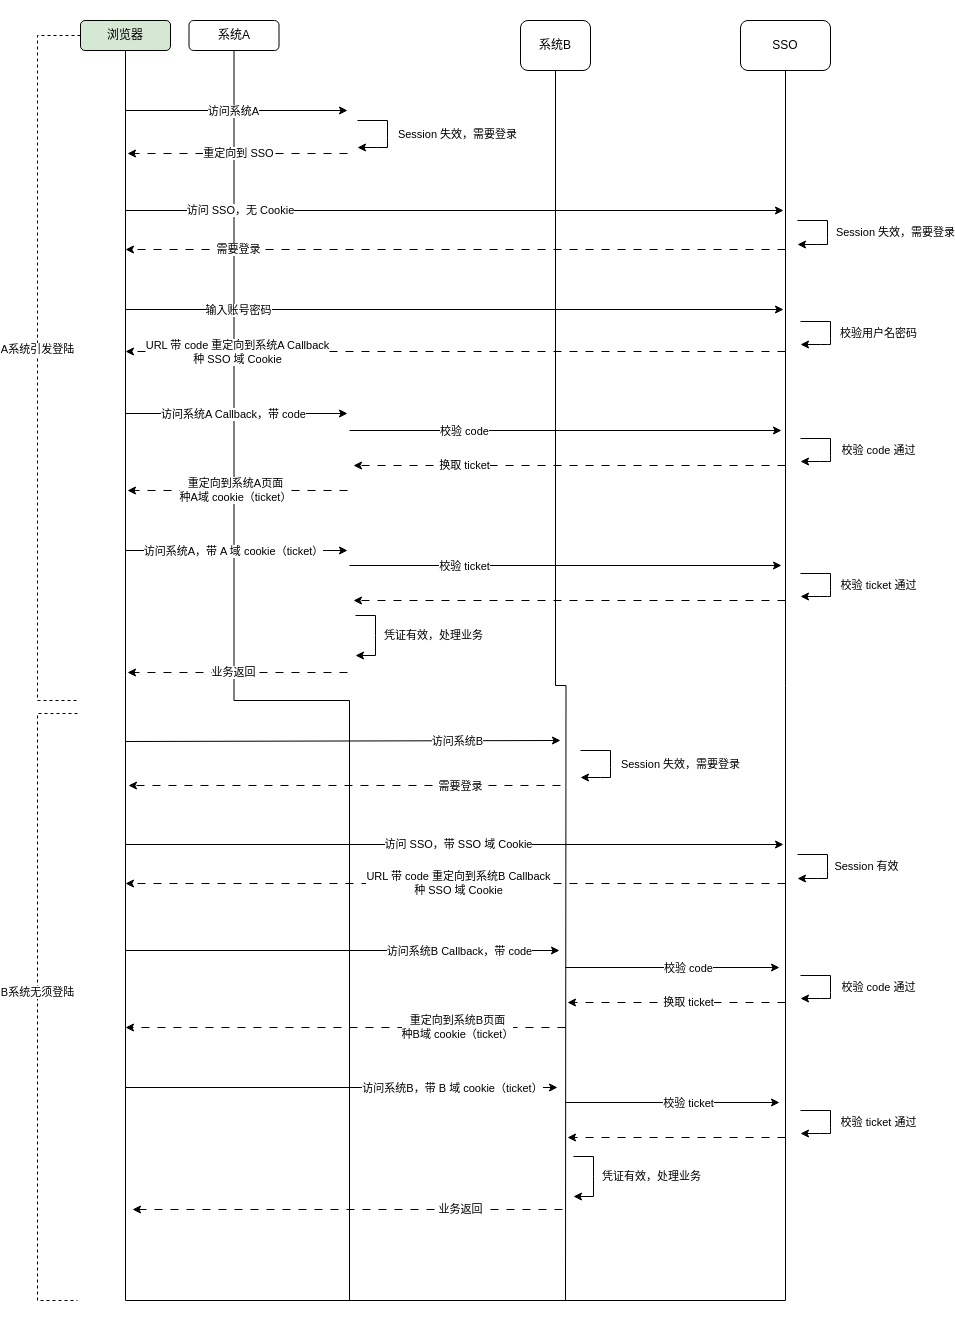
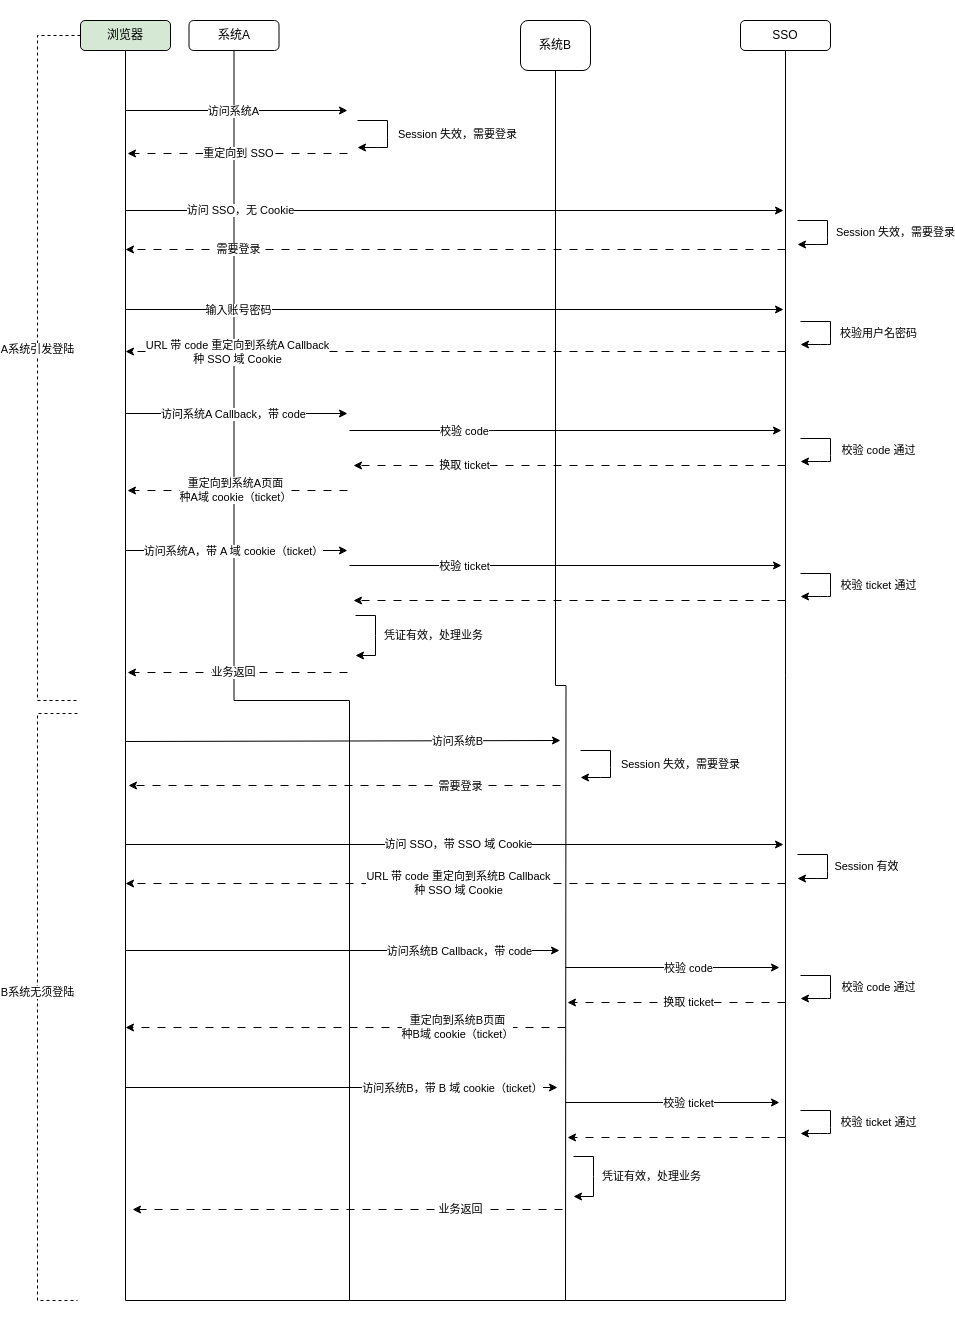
(786, 46) -> (786, 36)
